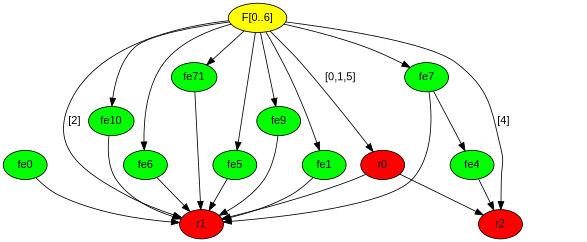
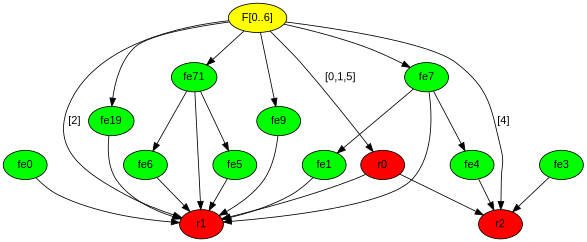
(163, 64) -> (172, 117)
(294, 86) -> (379, 118)
(247, 87) -> (213, 117)
(111, 121) -> (111, 121)
none -> (561, 165)
